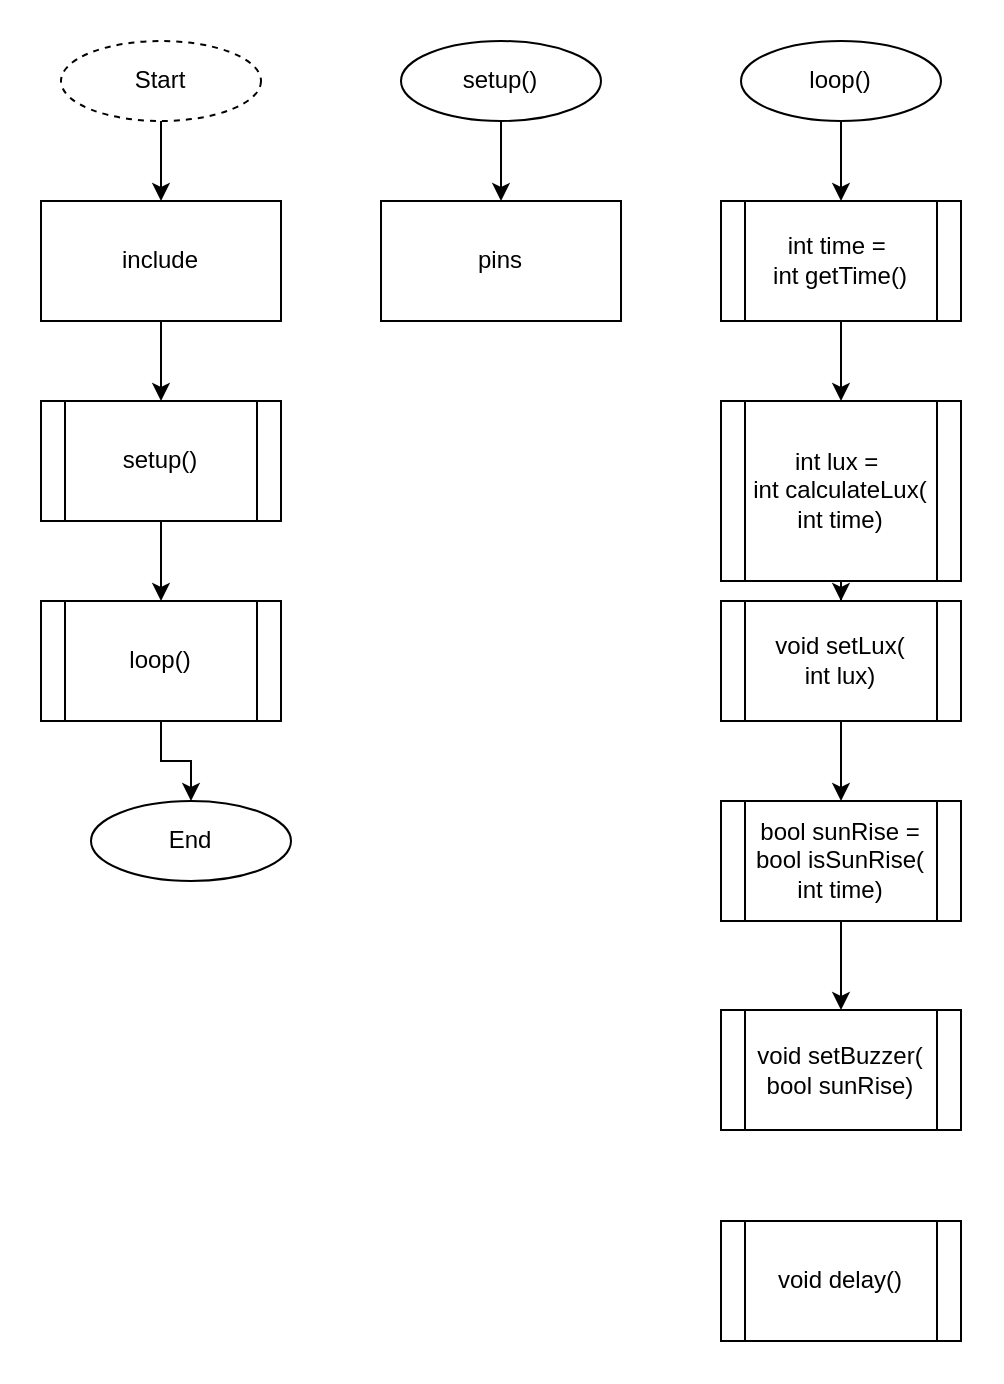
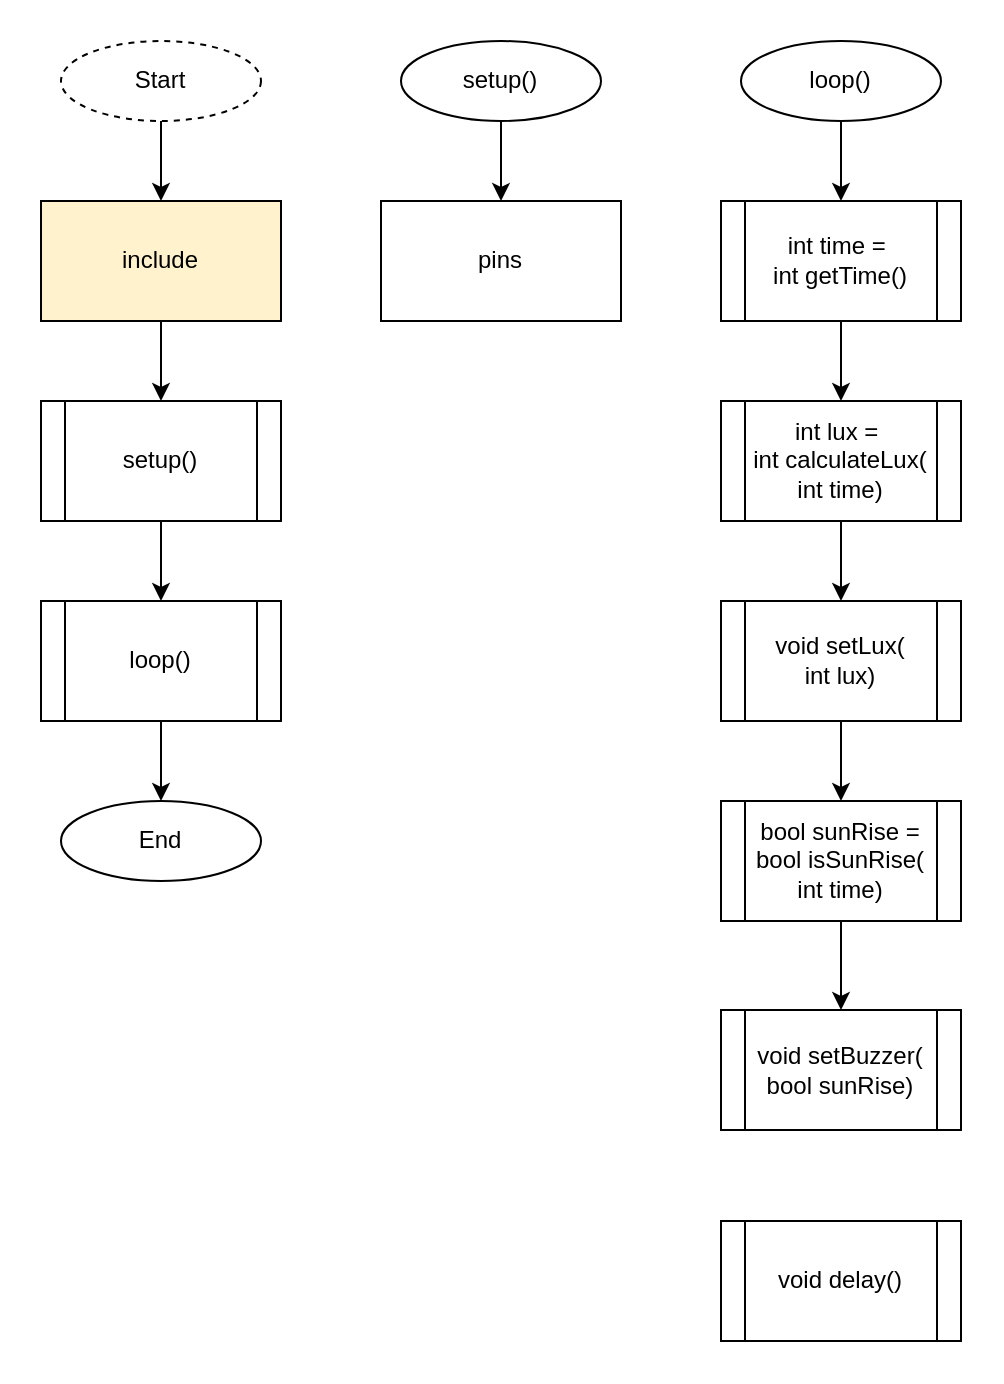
(161, 261) -> (161, 261)
(841, 491) -> (841, 461)
(191, 841) -> (161, 841)
